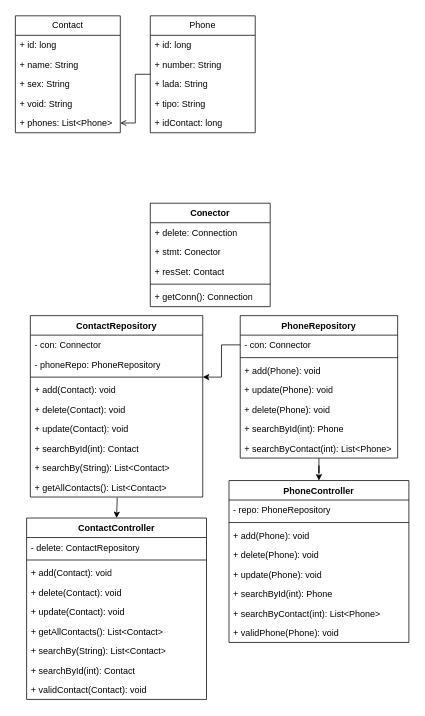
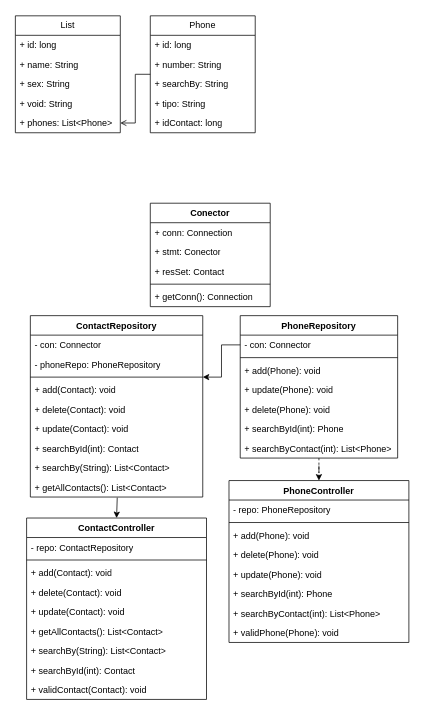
(68, 25) -> (68, 25)
(184, 85) -> (196, 85)
(199, 233) -> (196, 233)
(319, 472) -> (319, 472)
(93, 548) -> (89, 548)
